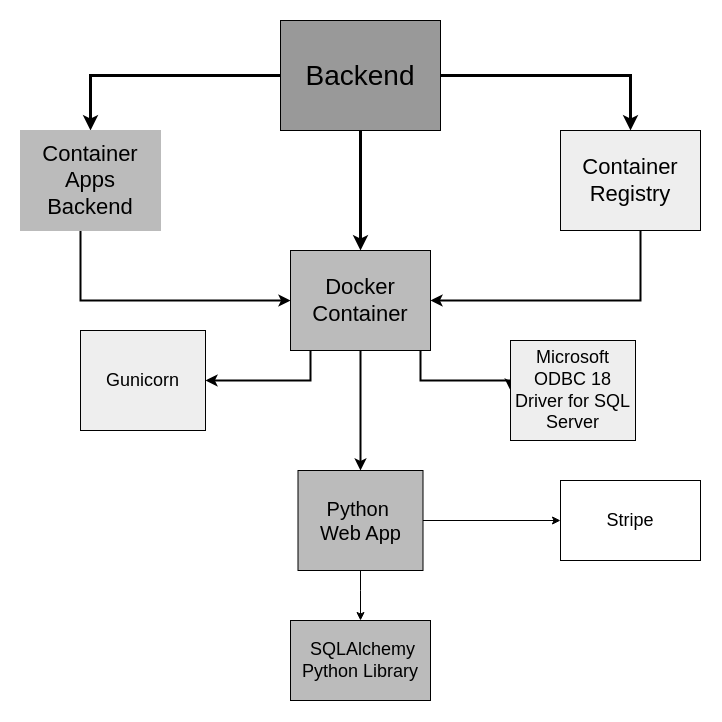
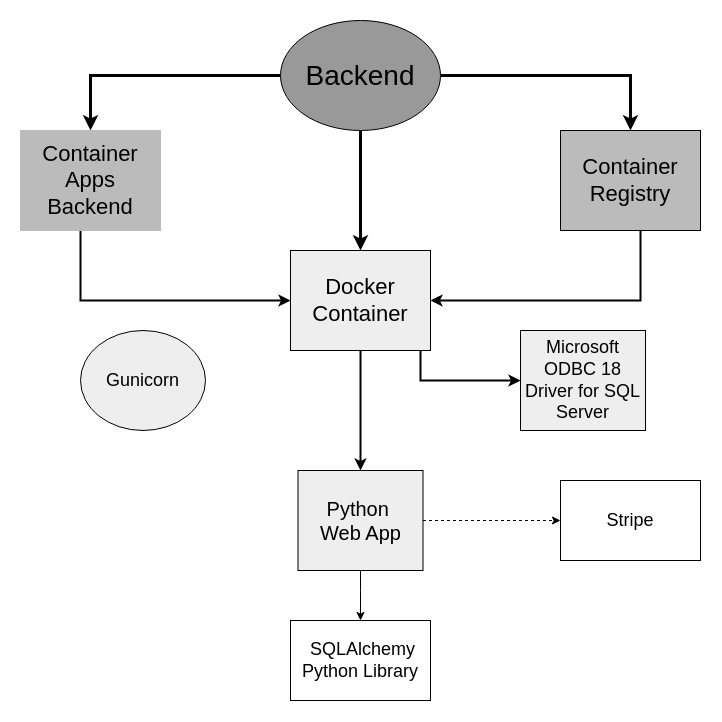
(361, 76) -> (361, 76)
(631, 181) -> (631, 181)
(361, 301) -> (361, 301)
(143, 381) -> (143, 381)
(277, 381) -> none
(573, 391) -> (583, 381)
(361, 521) -> (361, 521)
(489, 521) -> (489, 521)
(361, 661) -> (361, 661)
